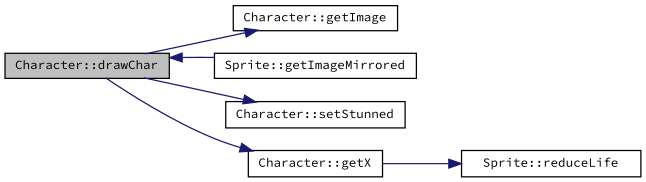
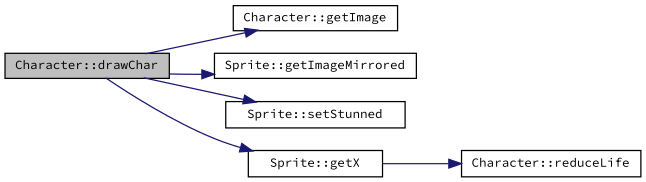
(198, 57) -> (186, 74)
(315, 115) -> (315, 115)
(315, 164) -> (315, 164)
(551, 164) -> (551, 164)
